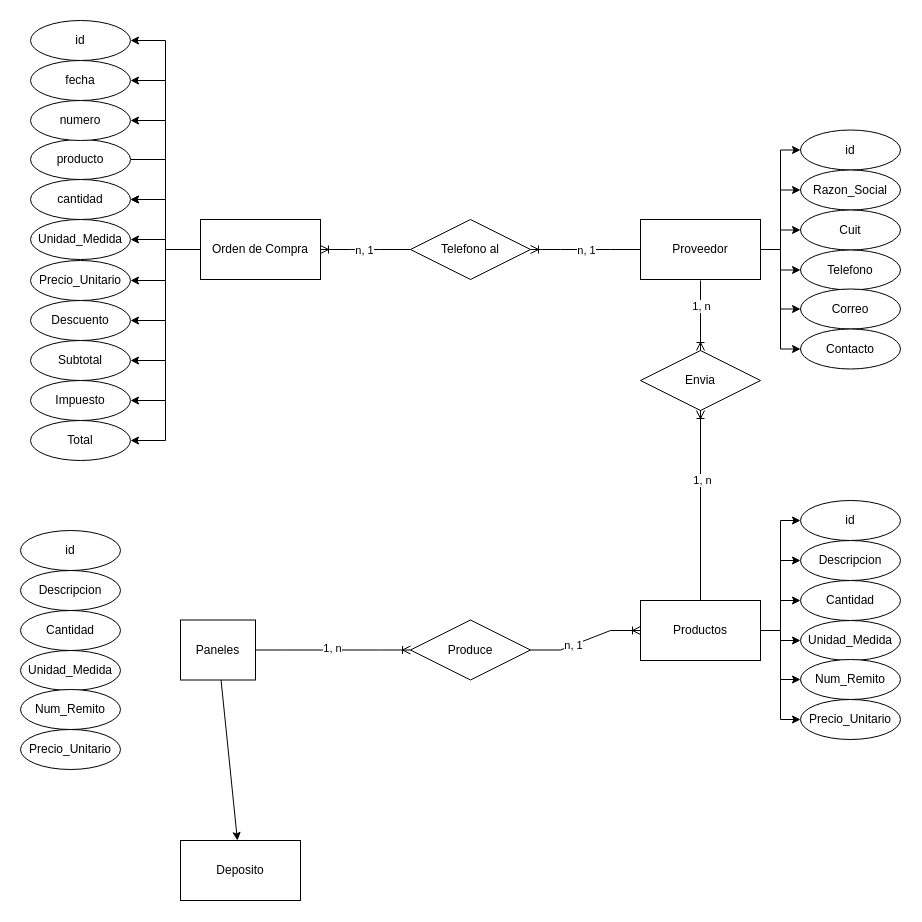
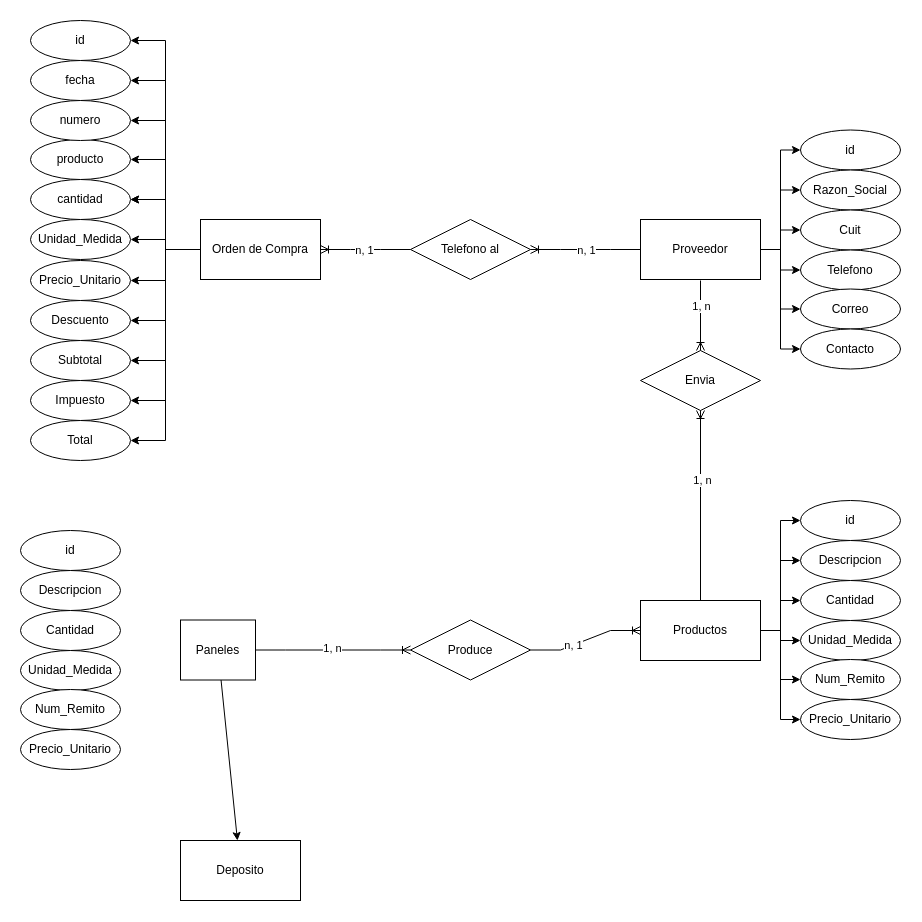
(137, 160) -> (139, 160)
